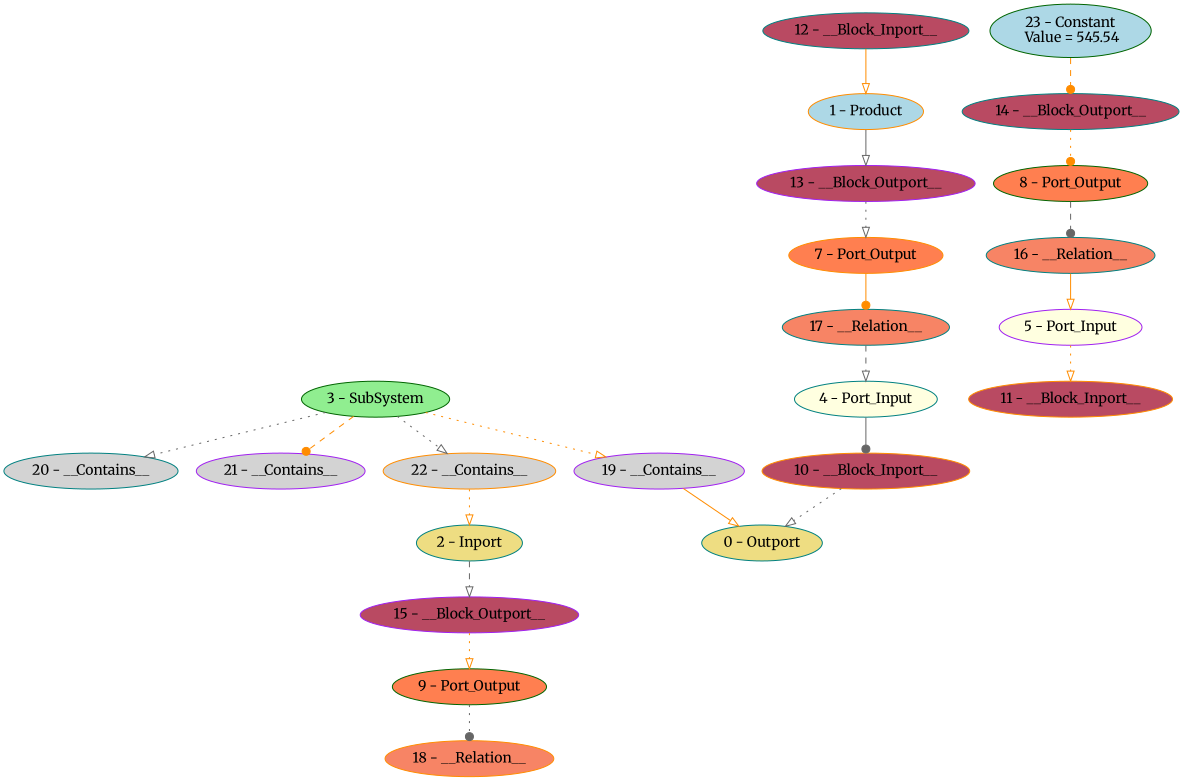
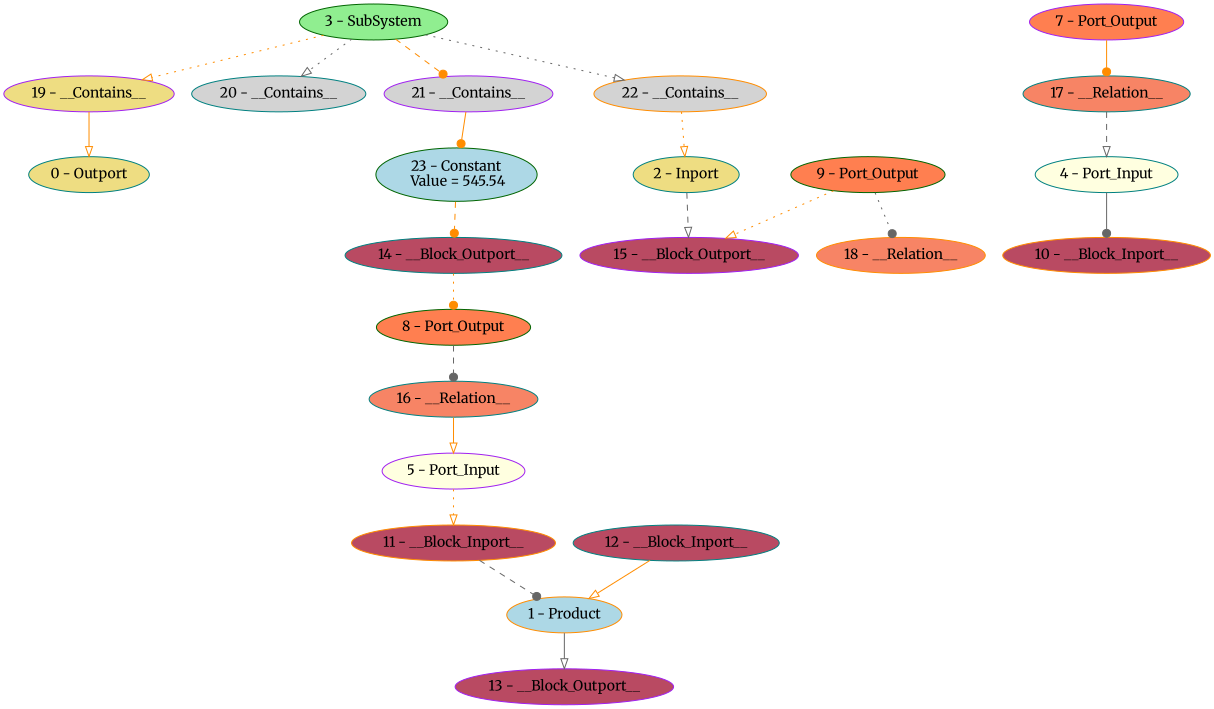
none -> (464, 126)
(866, 215) -> none
(866, 255) -> (1107, 22)
(659, 471) -> (89, 94)
(818, 505) -> none
none -> (506, 577)
(469, 646) -> (784, 213)
